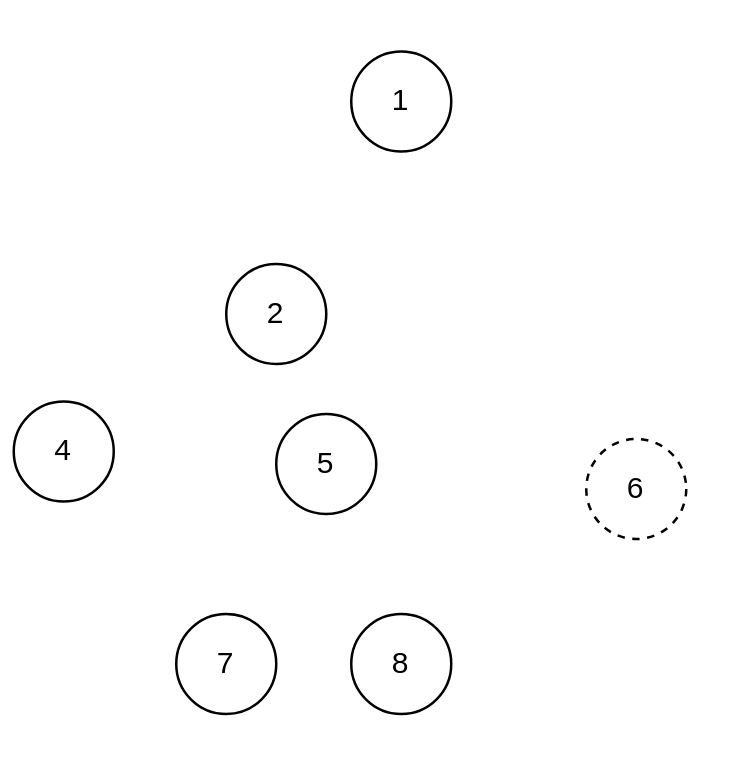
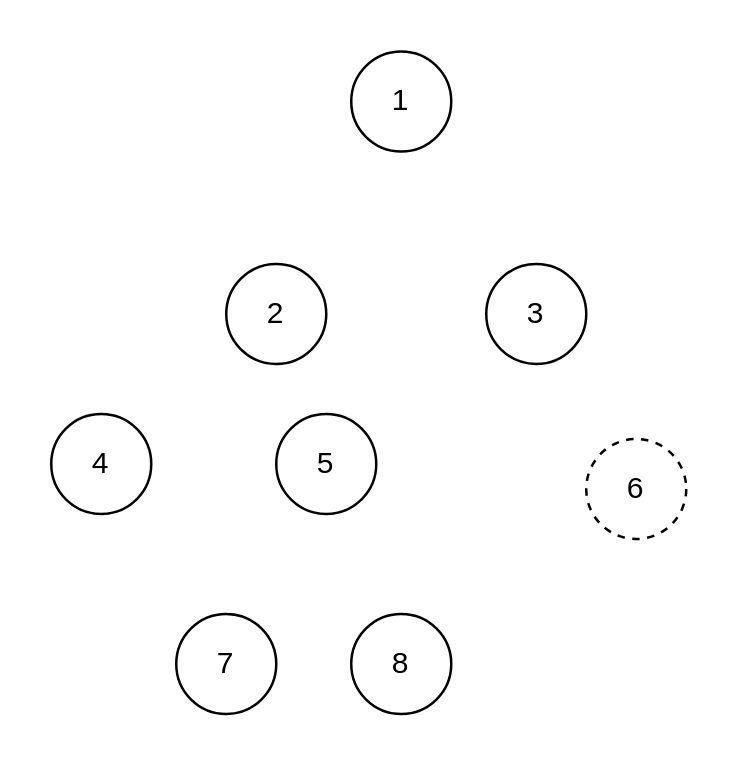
none -> (536, 314)
(64, 451) -> (101, 464)
